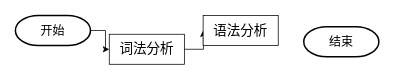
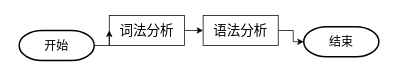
(53, 30) -> (57, 45)
none -> (293, 30)
(147, 49) -> (147, 30)
